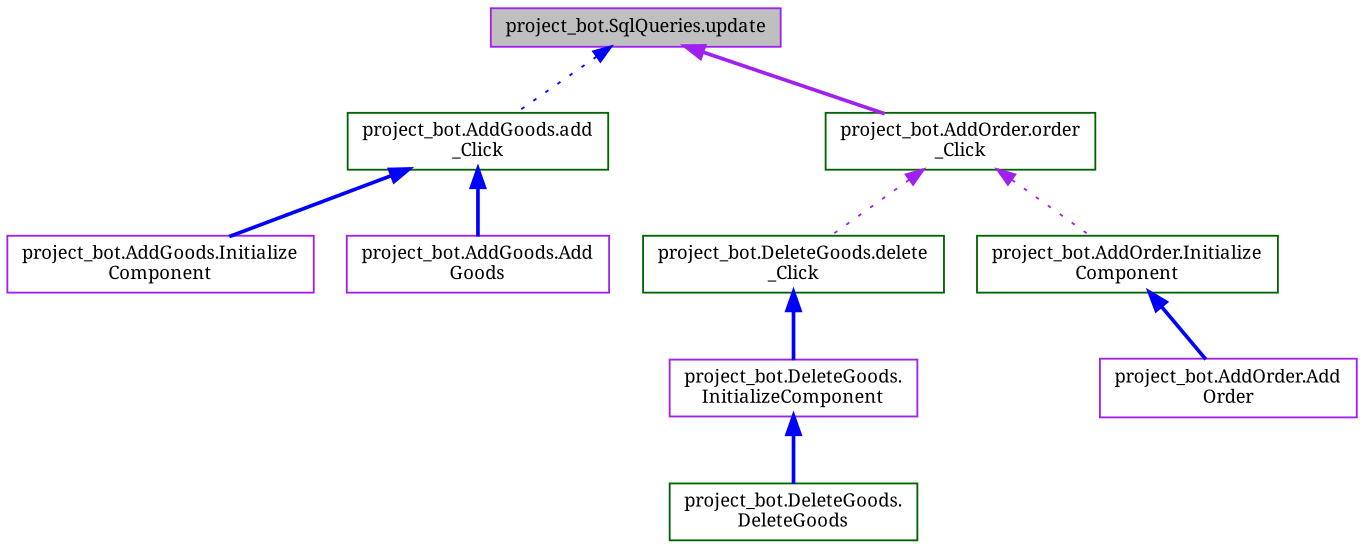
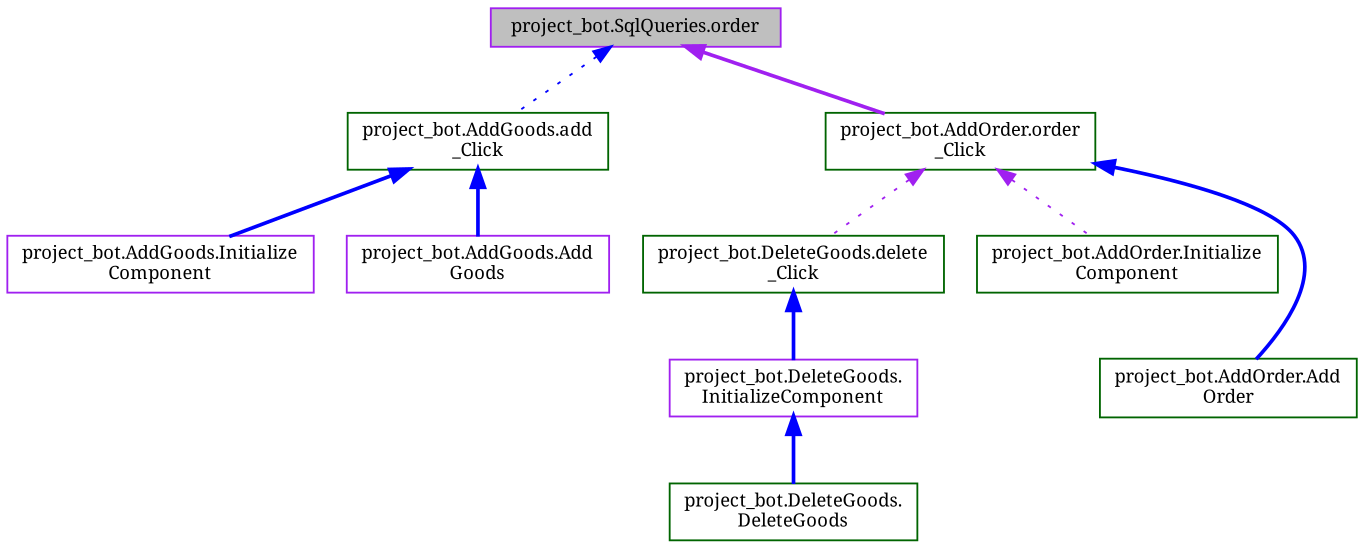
(636, 28) -> (636, 28)
(1184, 333) -> (1273, 218)
(1228, 388) -> (1228, 388)
